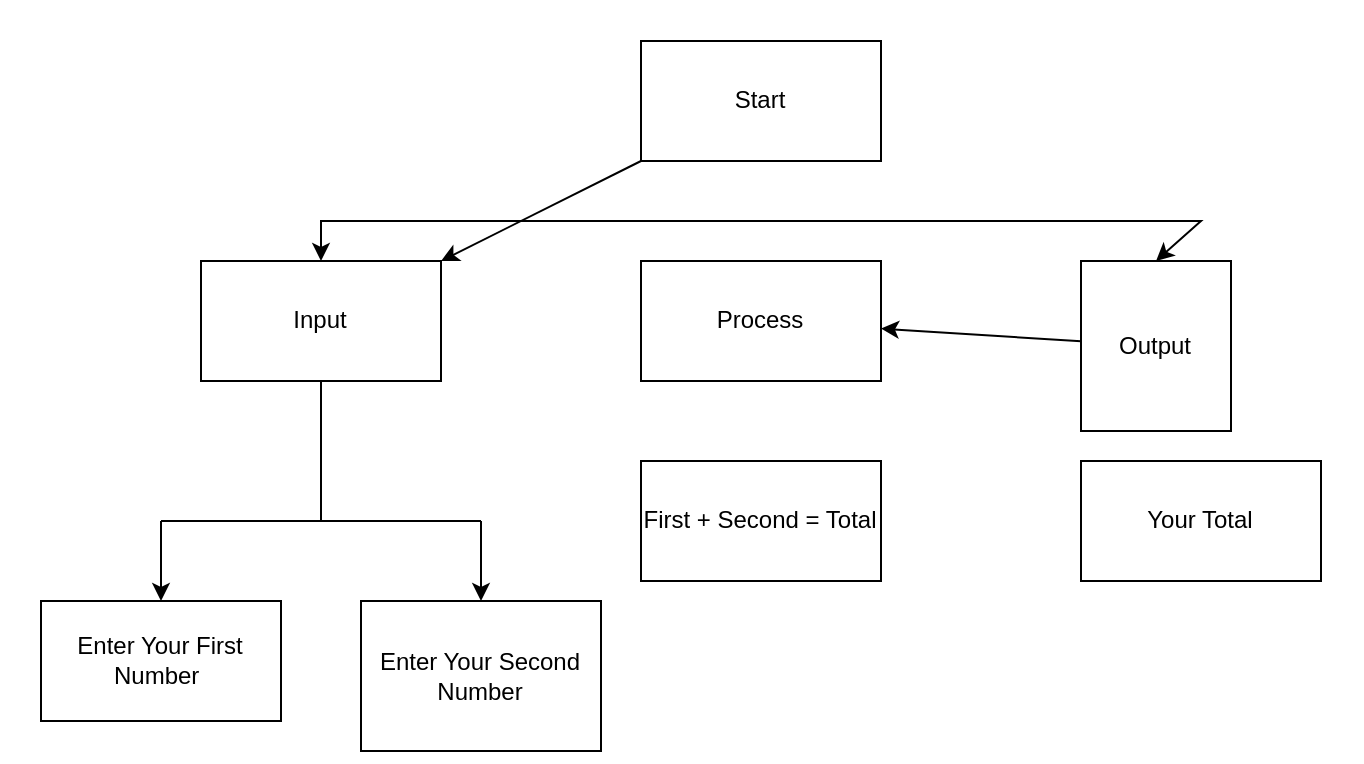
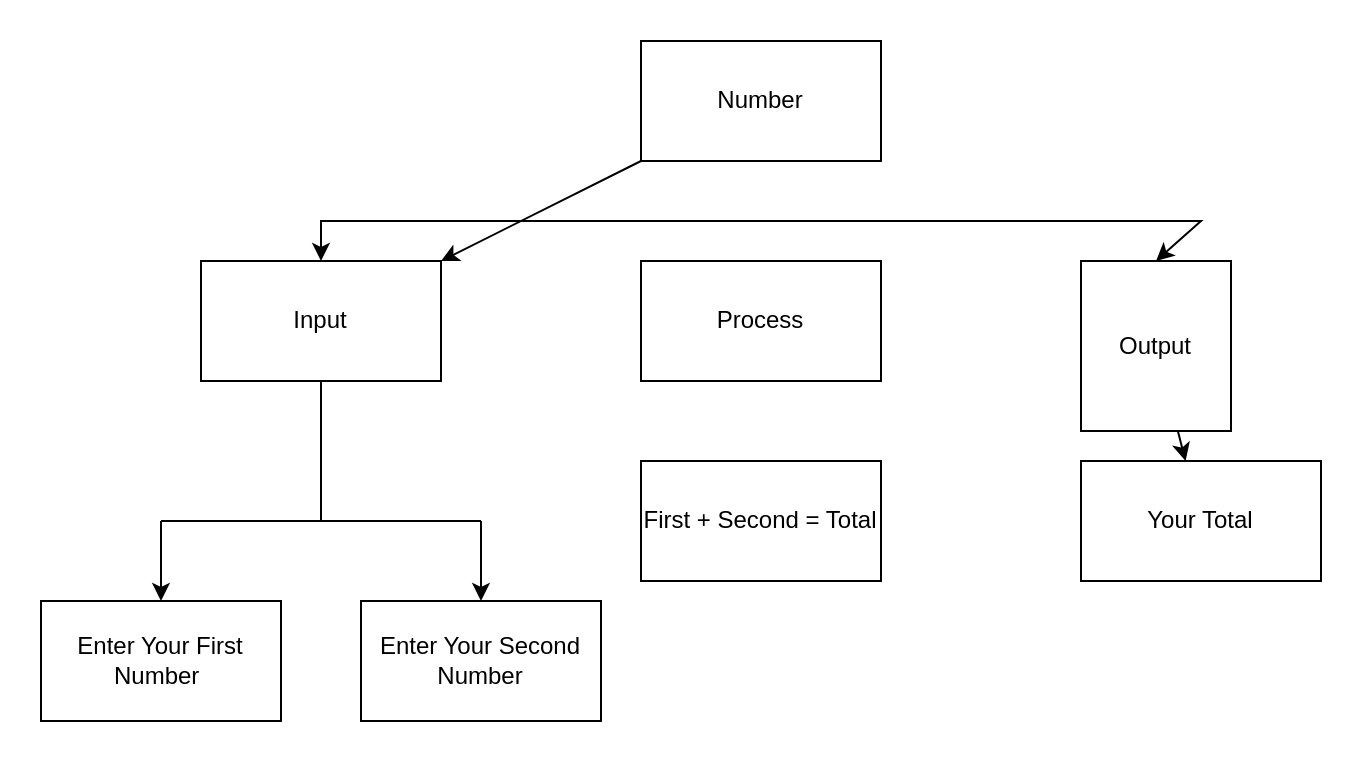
(761, 101) -> (761, 101)
(988, 335) -> (1180, 440)
(481, 676) -> (481, 661)
